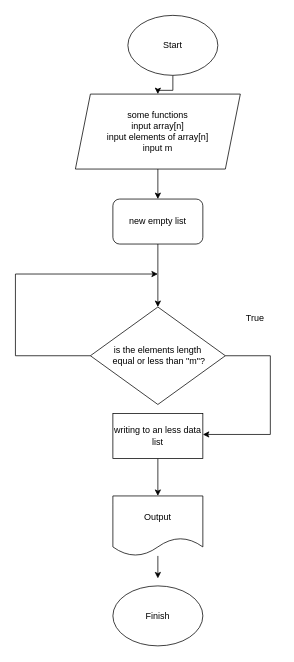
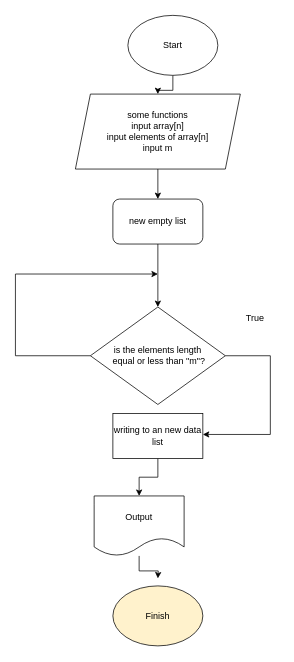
(158, 436) -> (158, 436)
(158, 526) -> (139, 526)
(158, 616) -> (158, 616)
